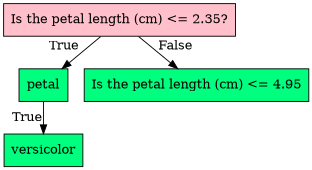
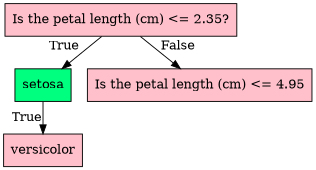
(43, 85) -> (43, 85)
(197, 85) -> (200, 85)
(43, 150) -> (43, 150)
